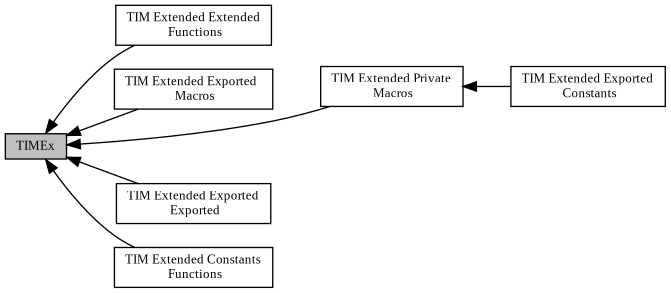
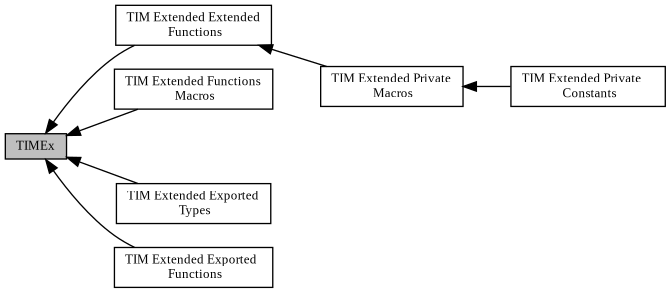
(588, 86) -> (588, 86)
(194, 89) -> (194, 89)
(206, 132) -> (299, 58)
(194, 204) -> (194, 204)
(194, 267) -> (194, 267)
